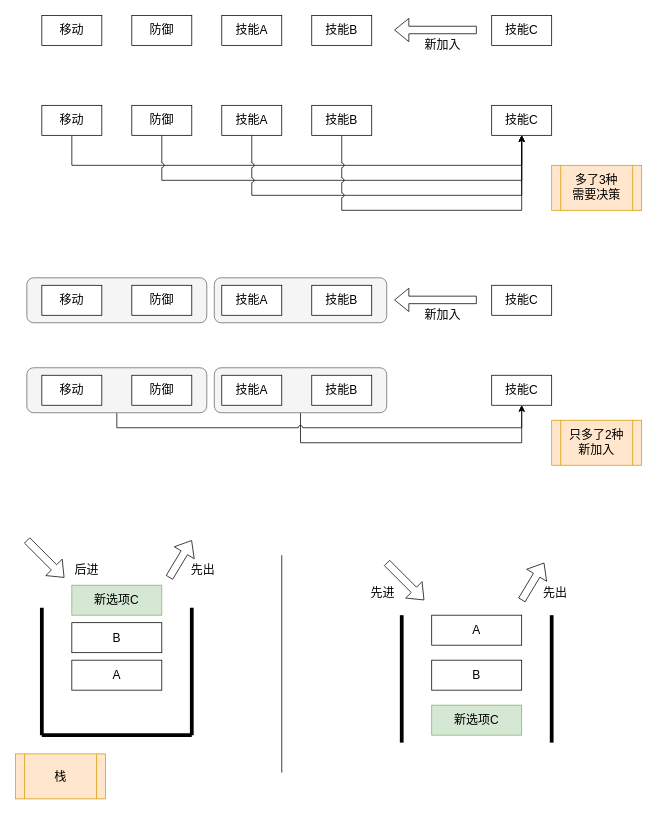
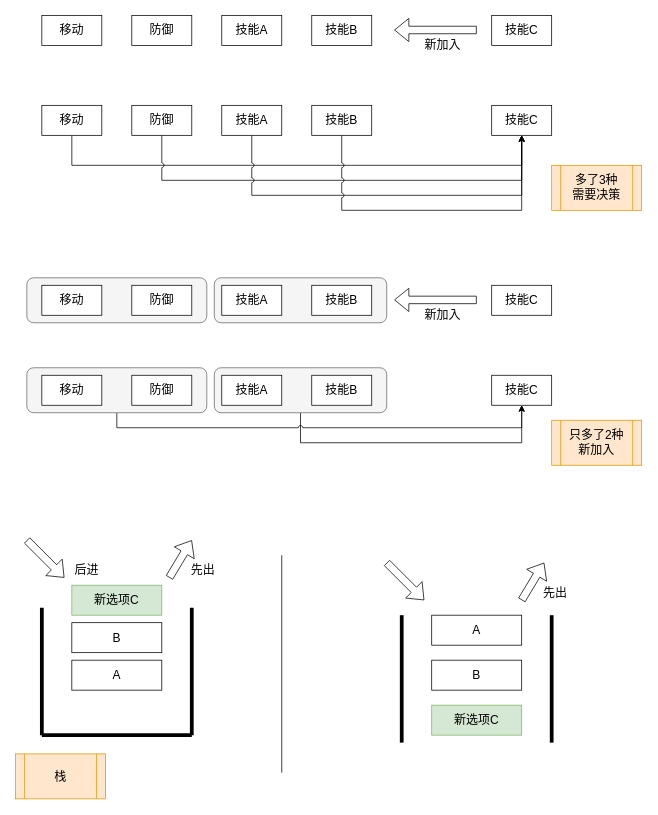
(383, 593) -> none
